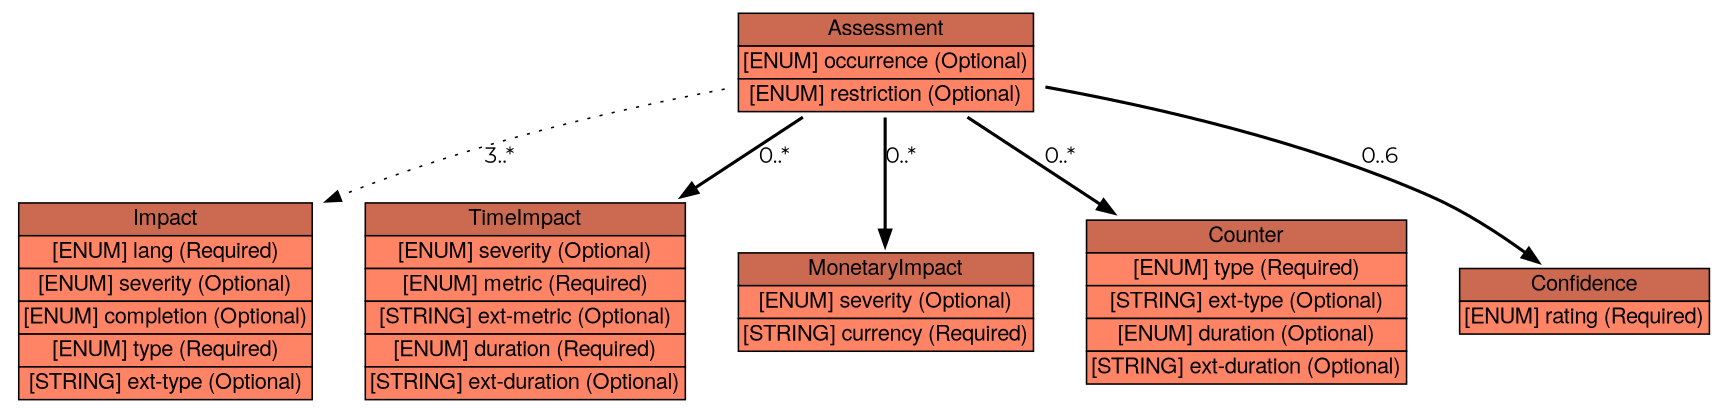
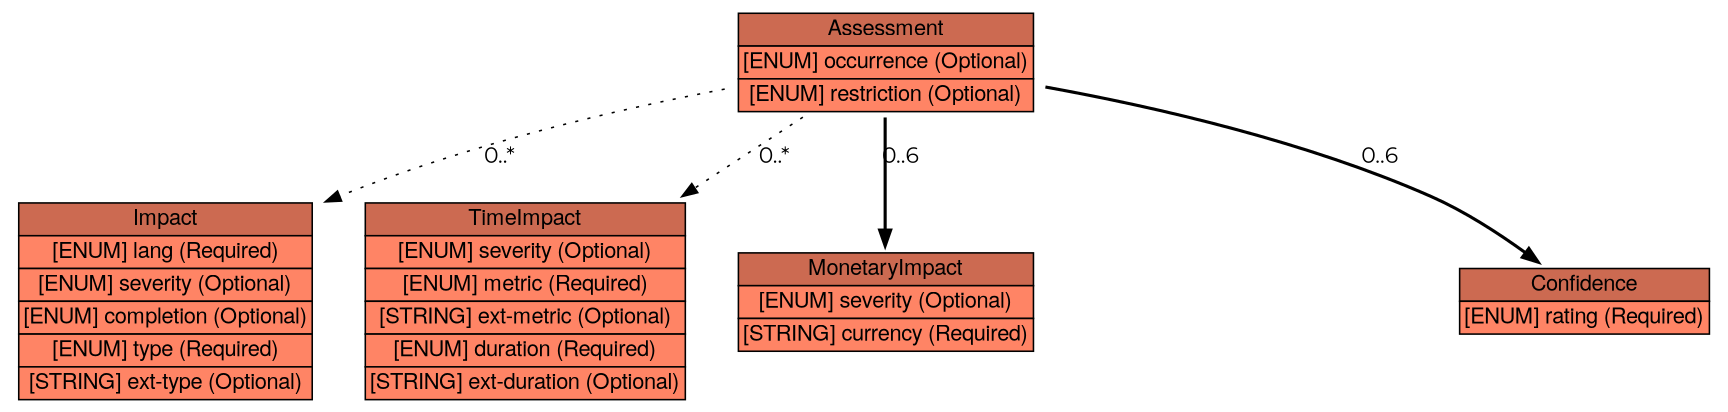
(749, 153) -> (749, 153)
(500, 157) -> (500, 157)
(901, 157) -> (901, 157)
(1246, 301) -> none
